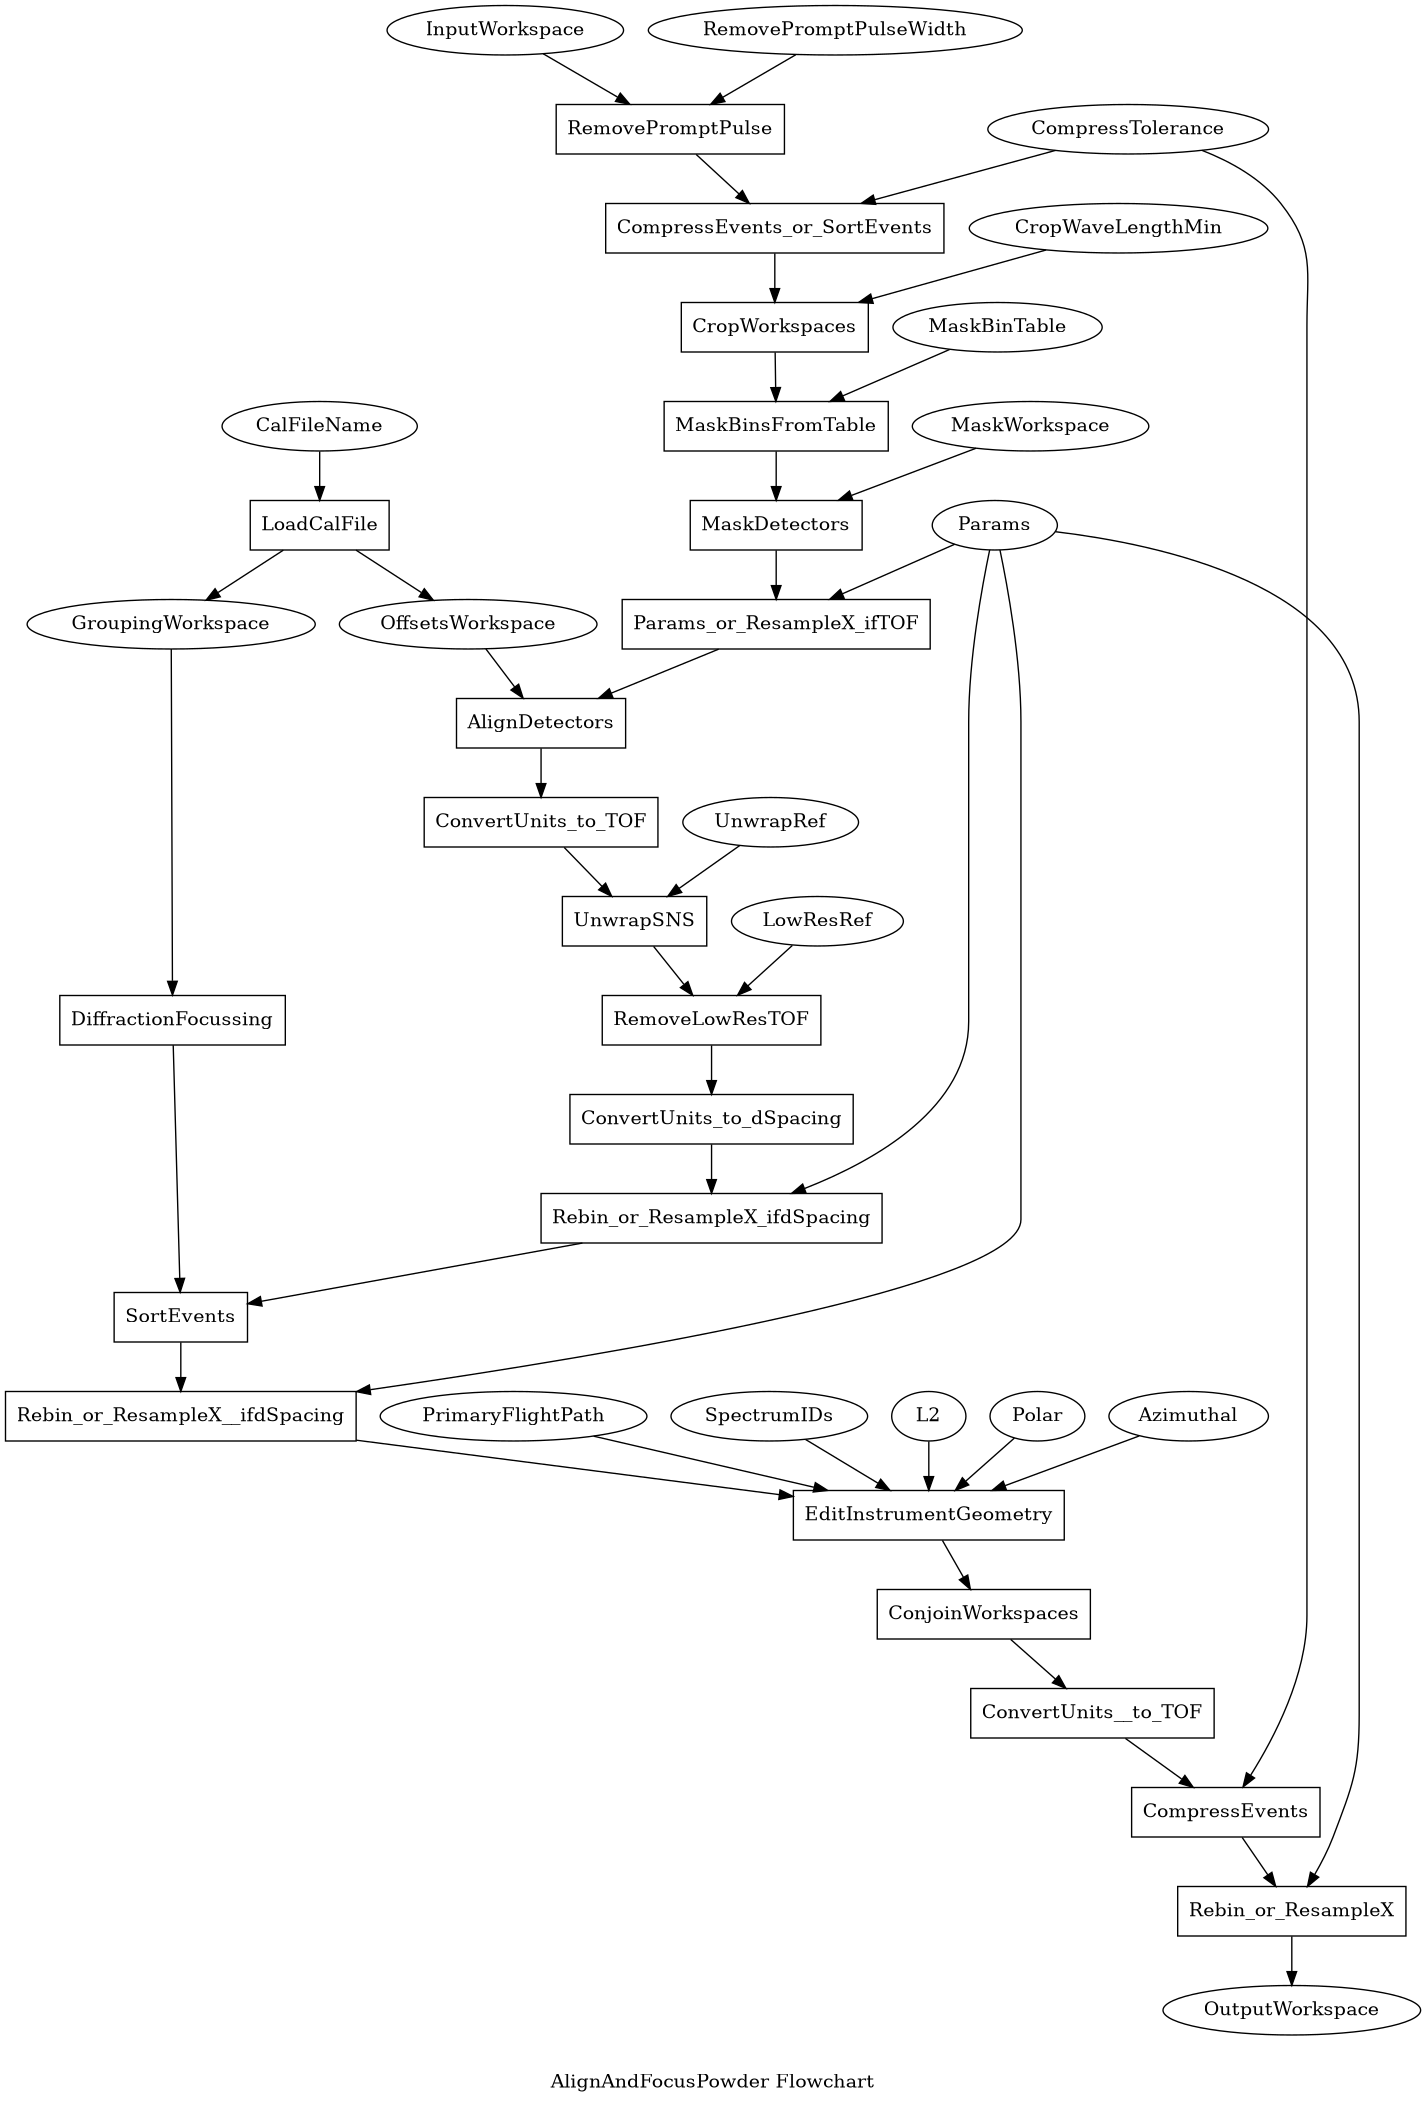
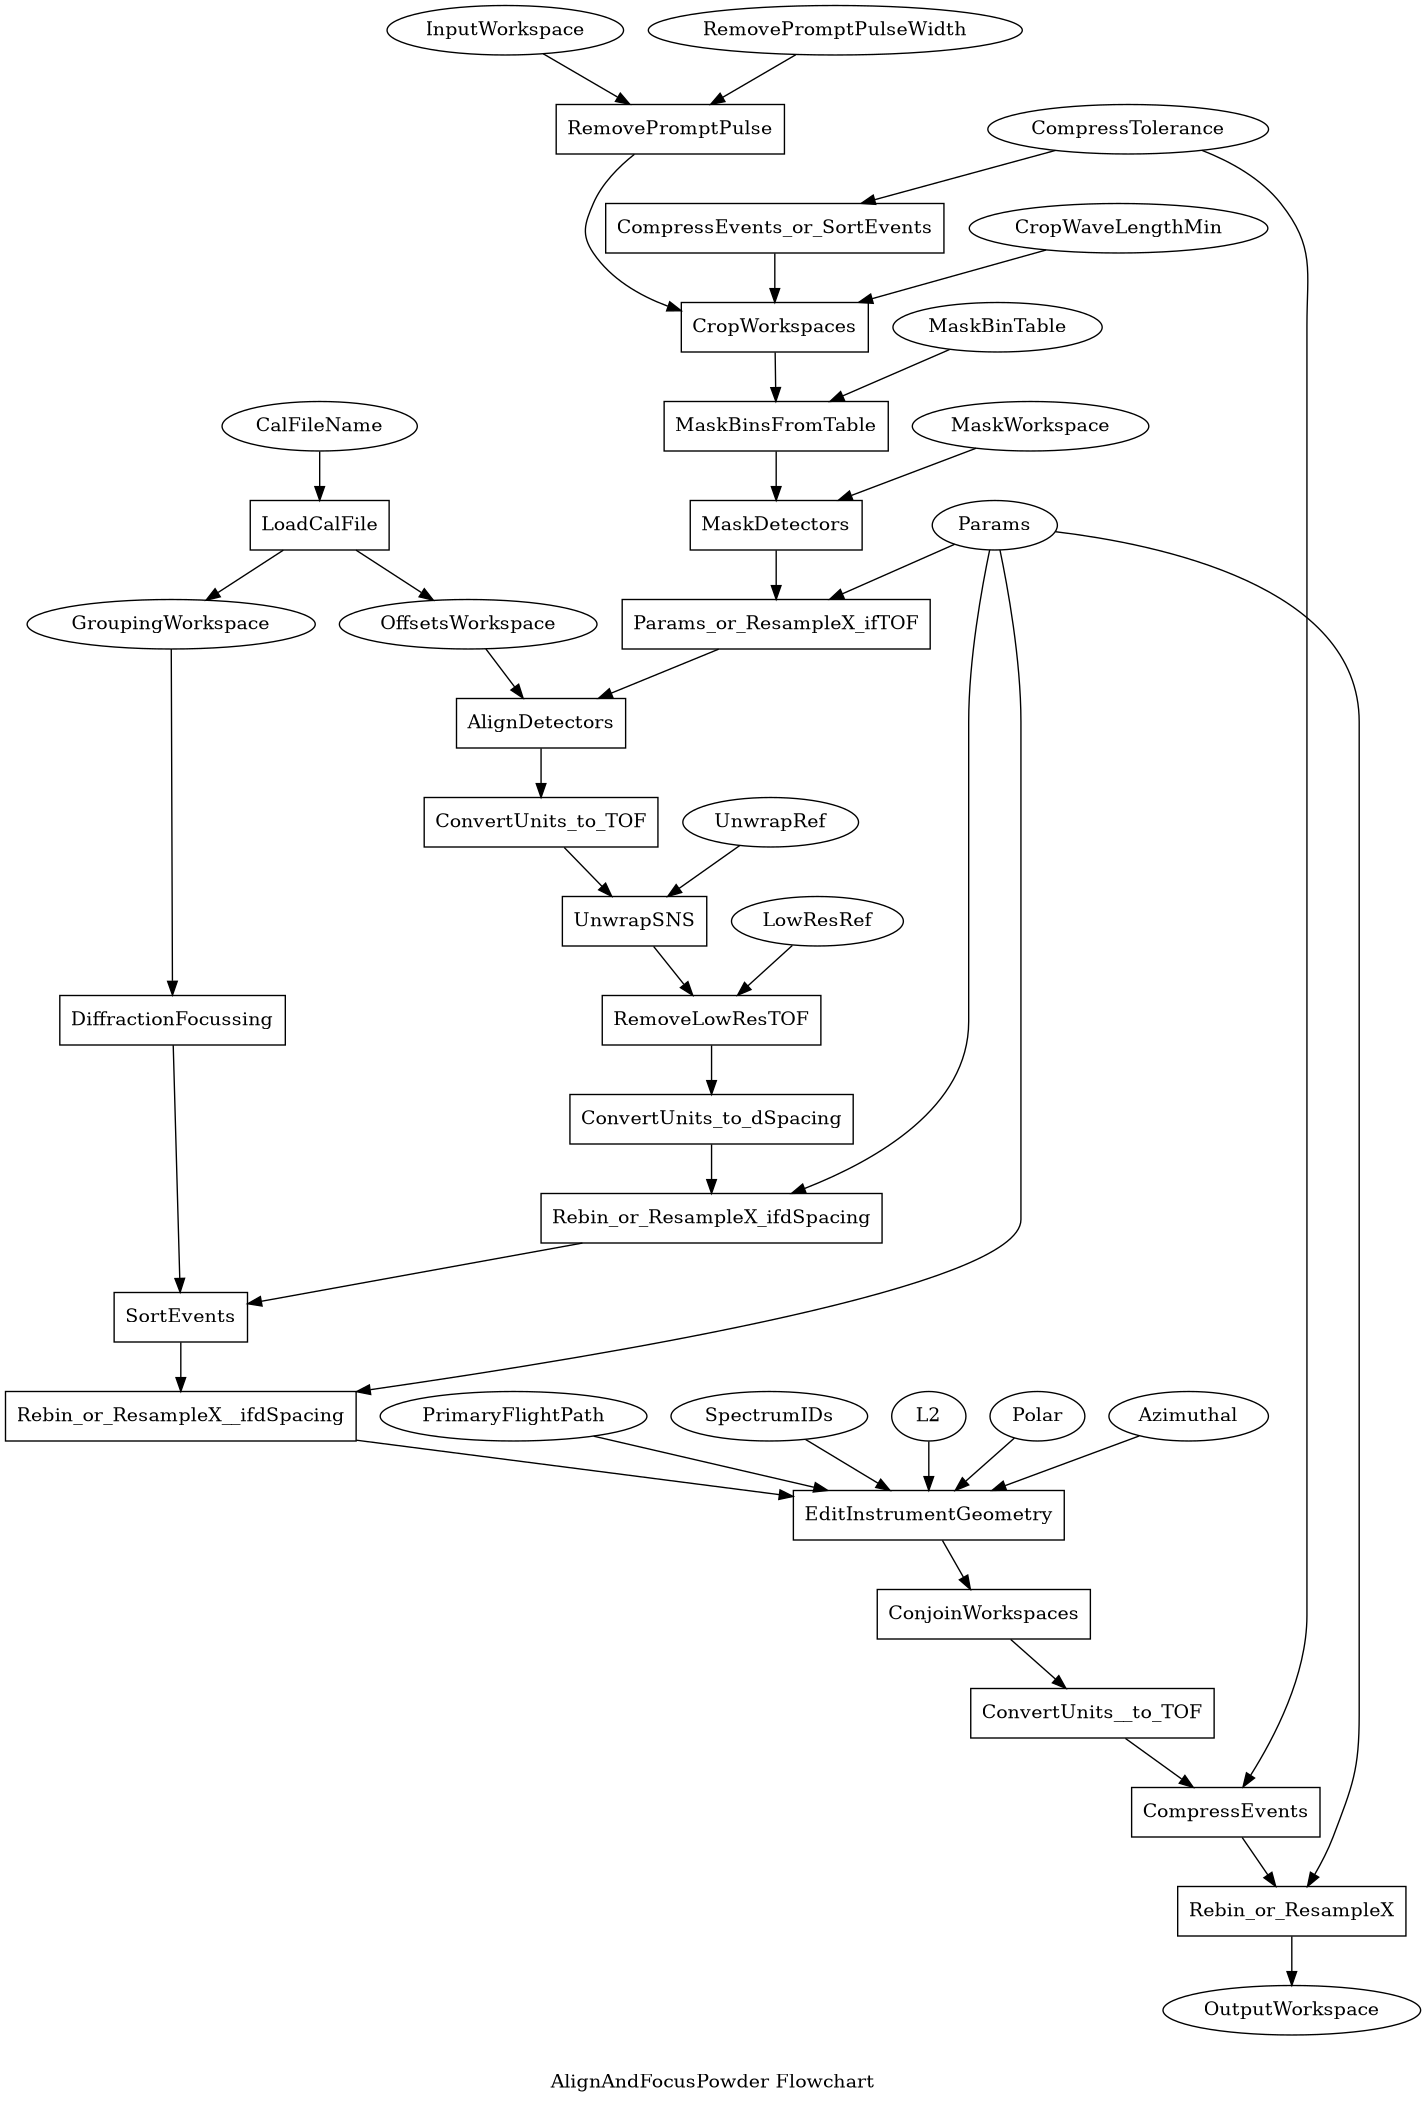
(718, 174) -> (588, 242)
